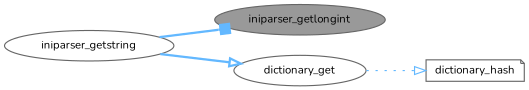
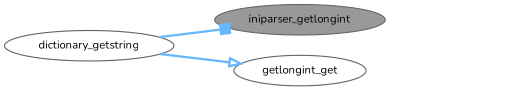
(89, 46) -> (89, 46)
(300, 71) -> (300, 71)
(475, 71) -> none
